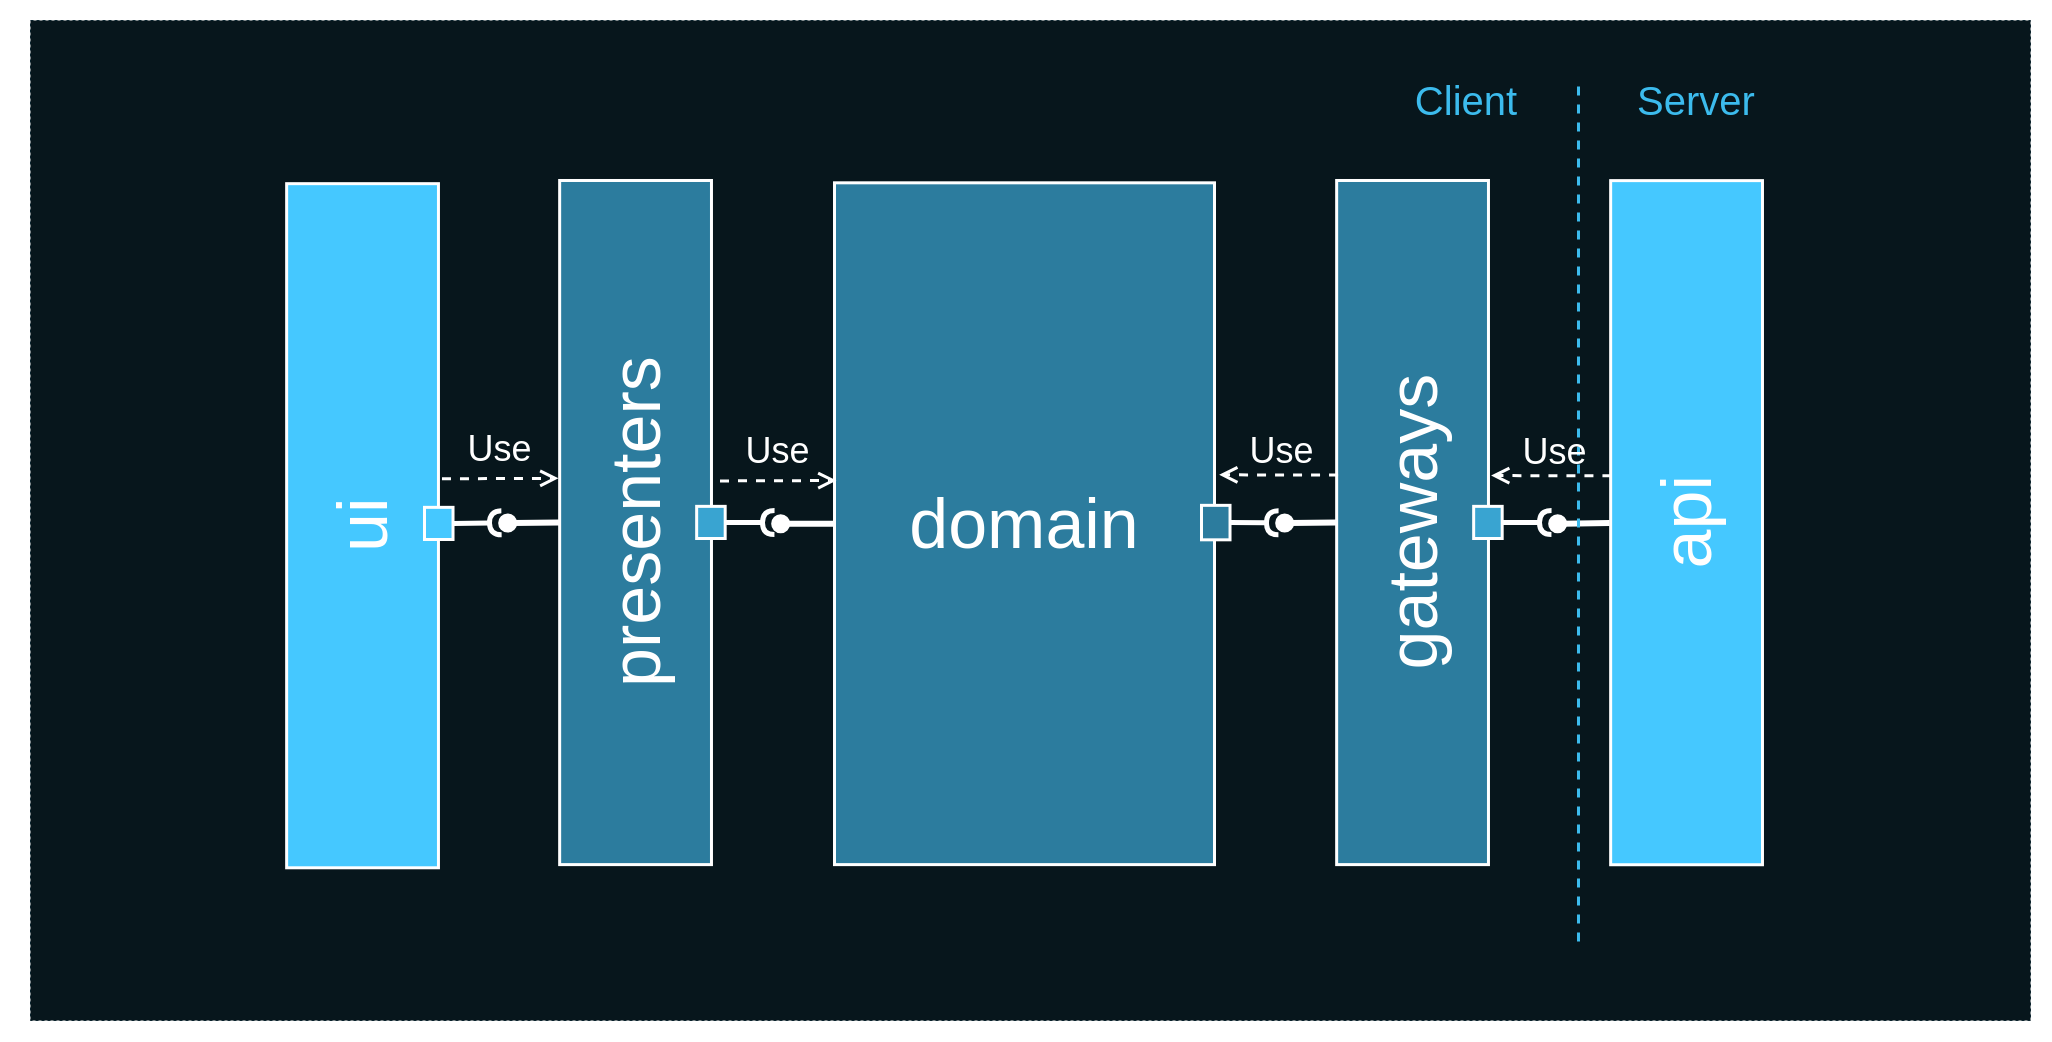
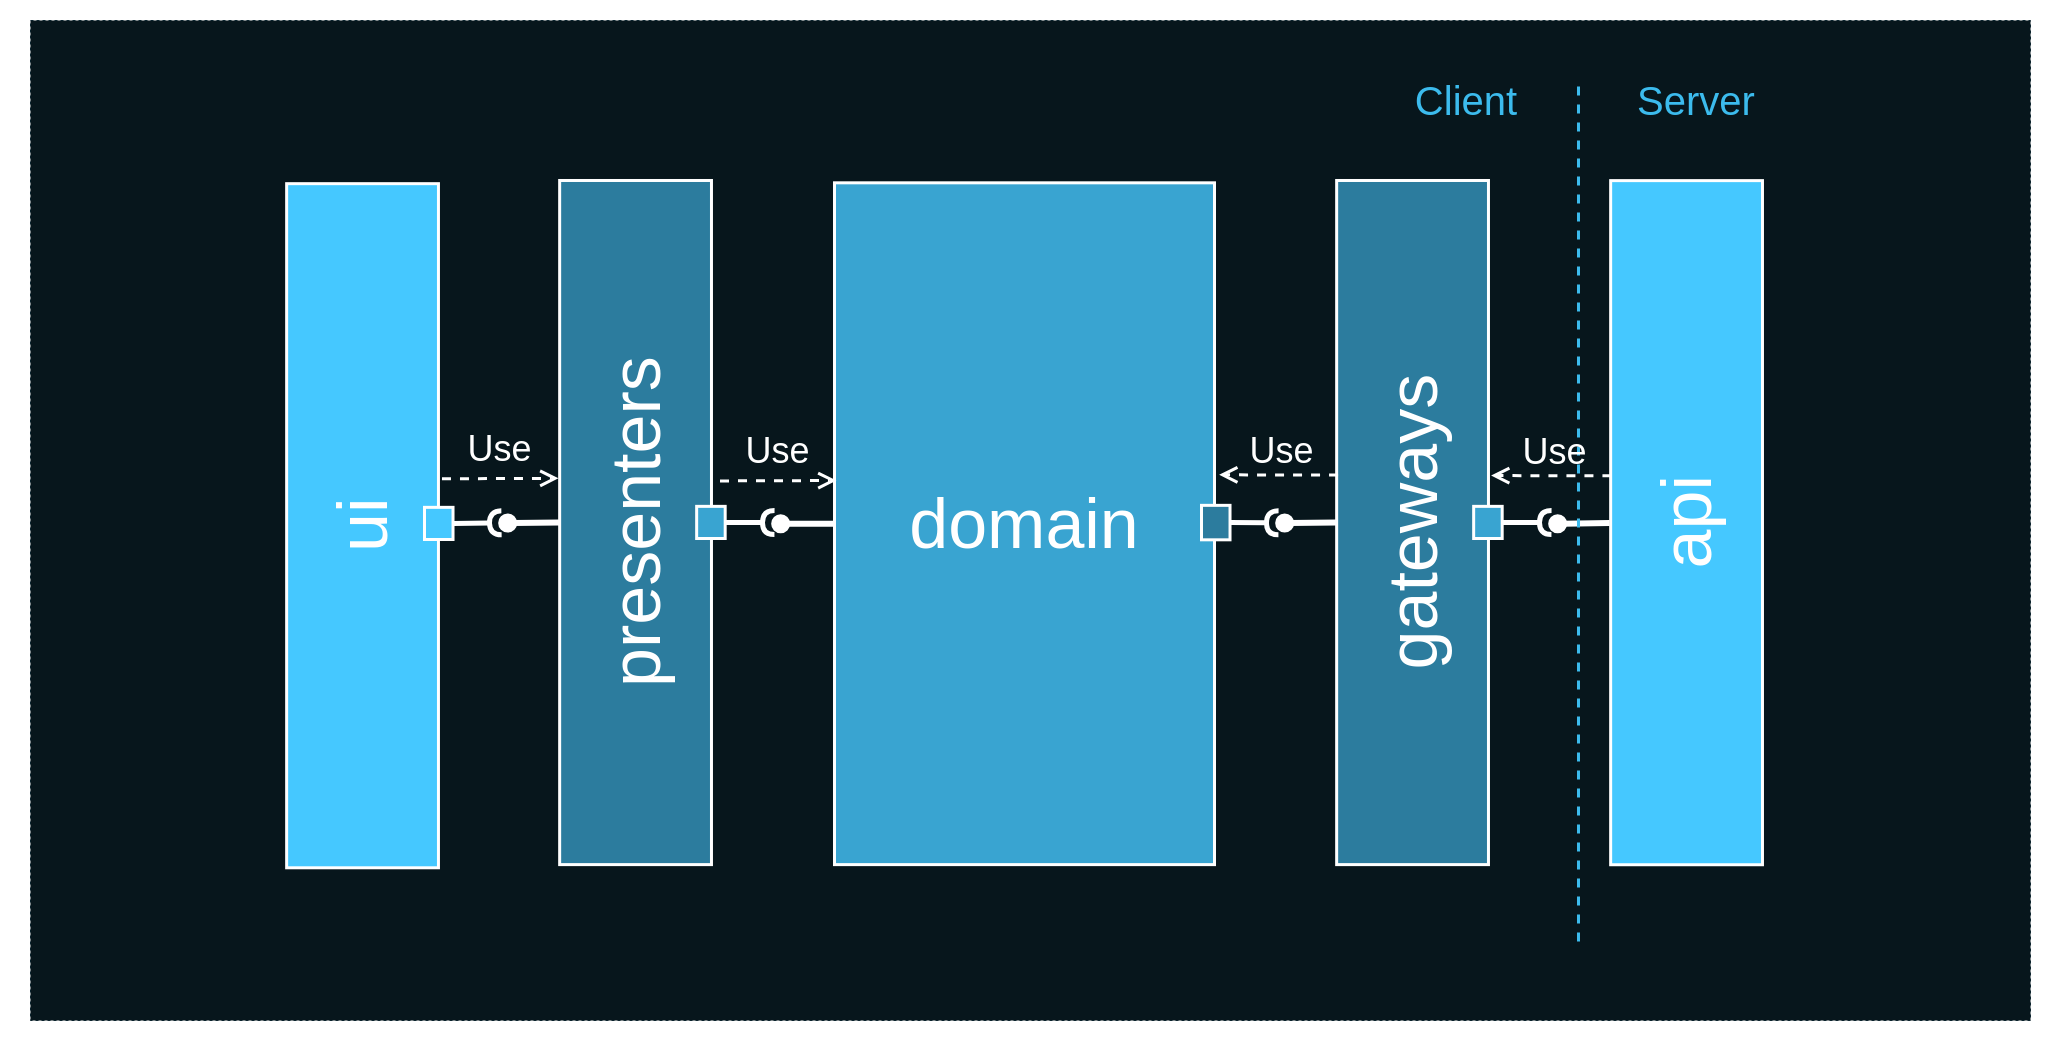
(1025, 524) -> (1025, 524)
